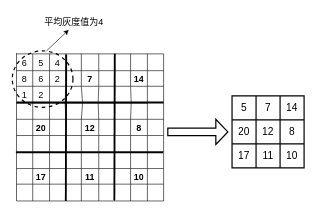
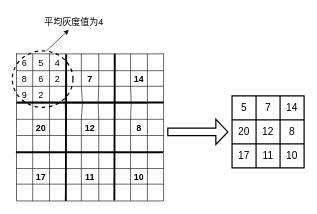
(25, 95) -> (25, 95)
